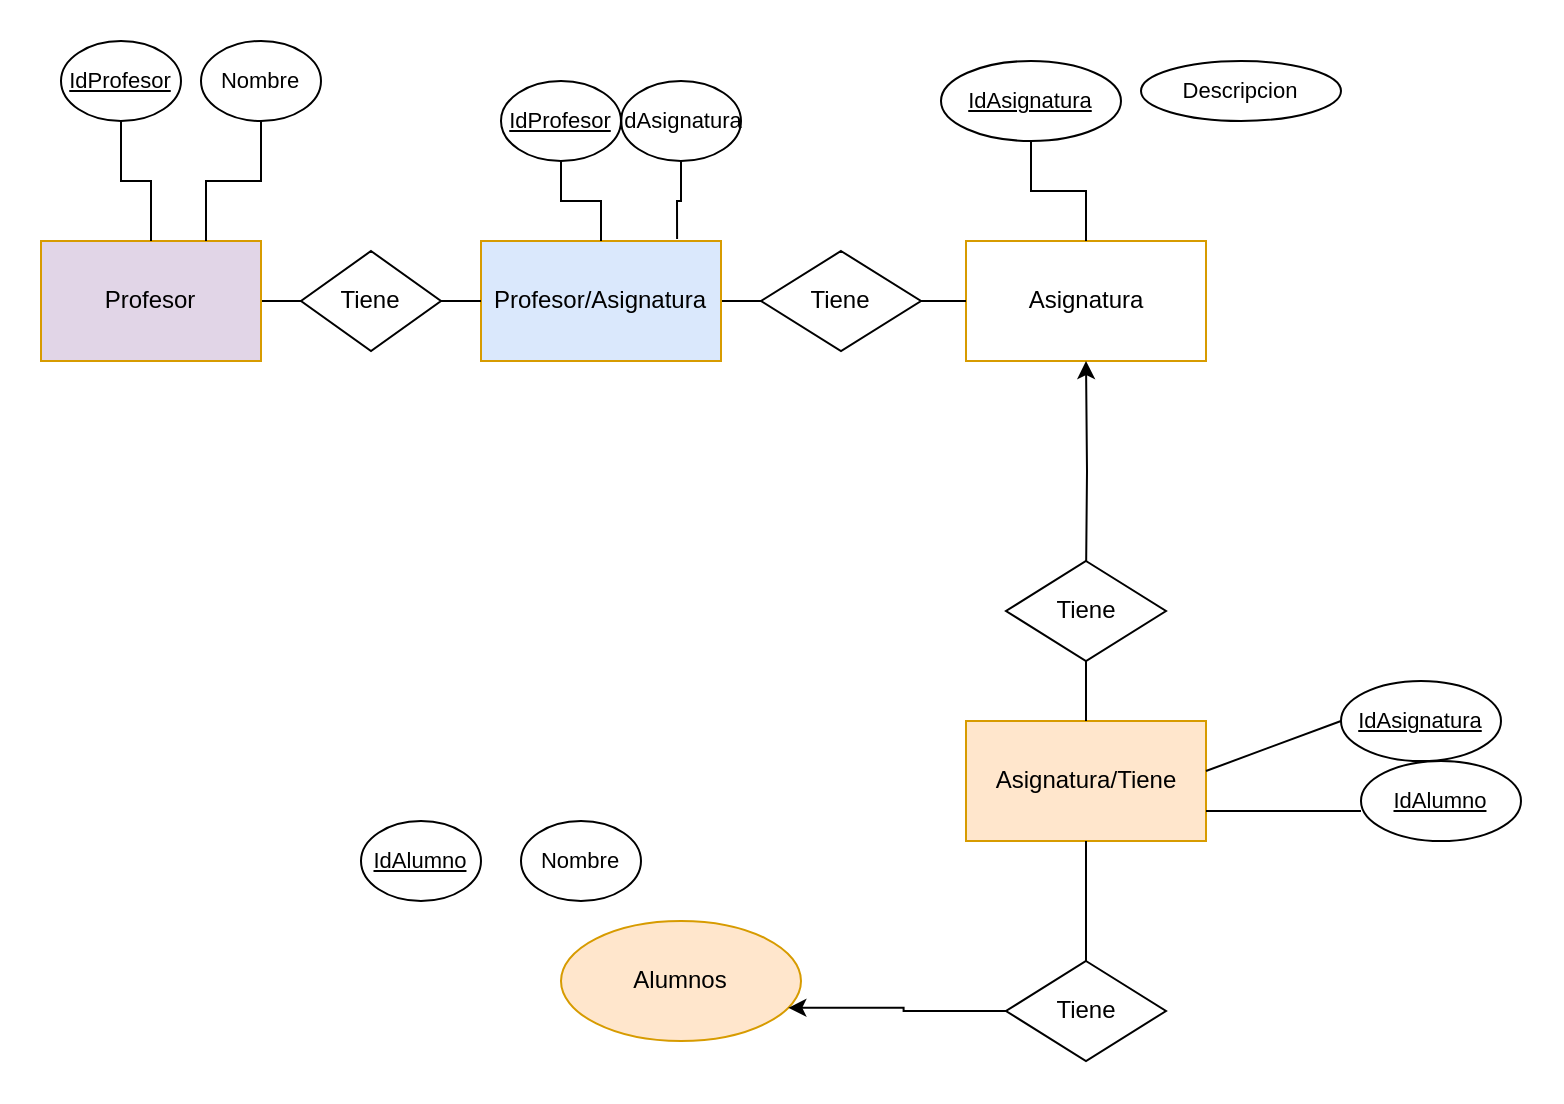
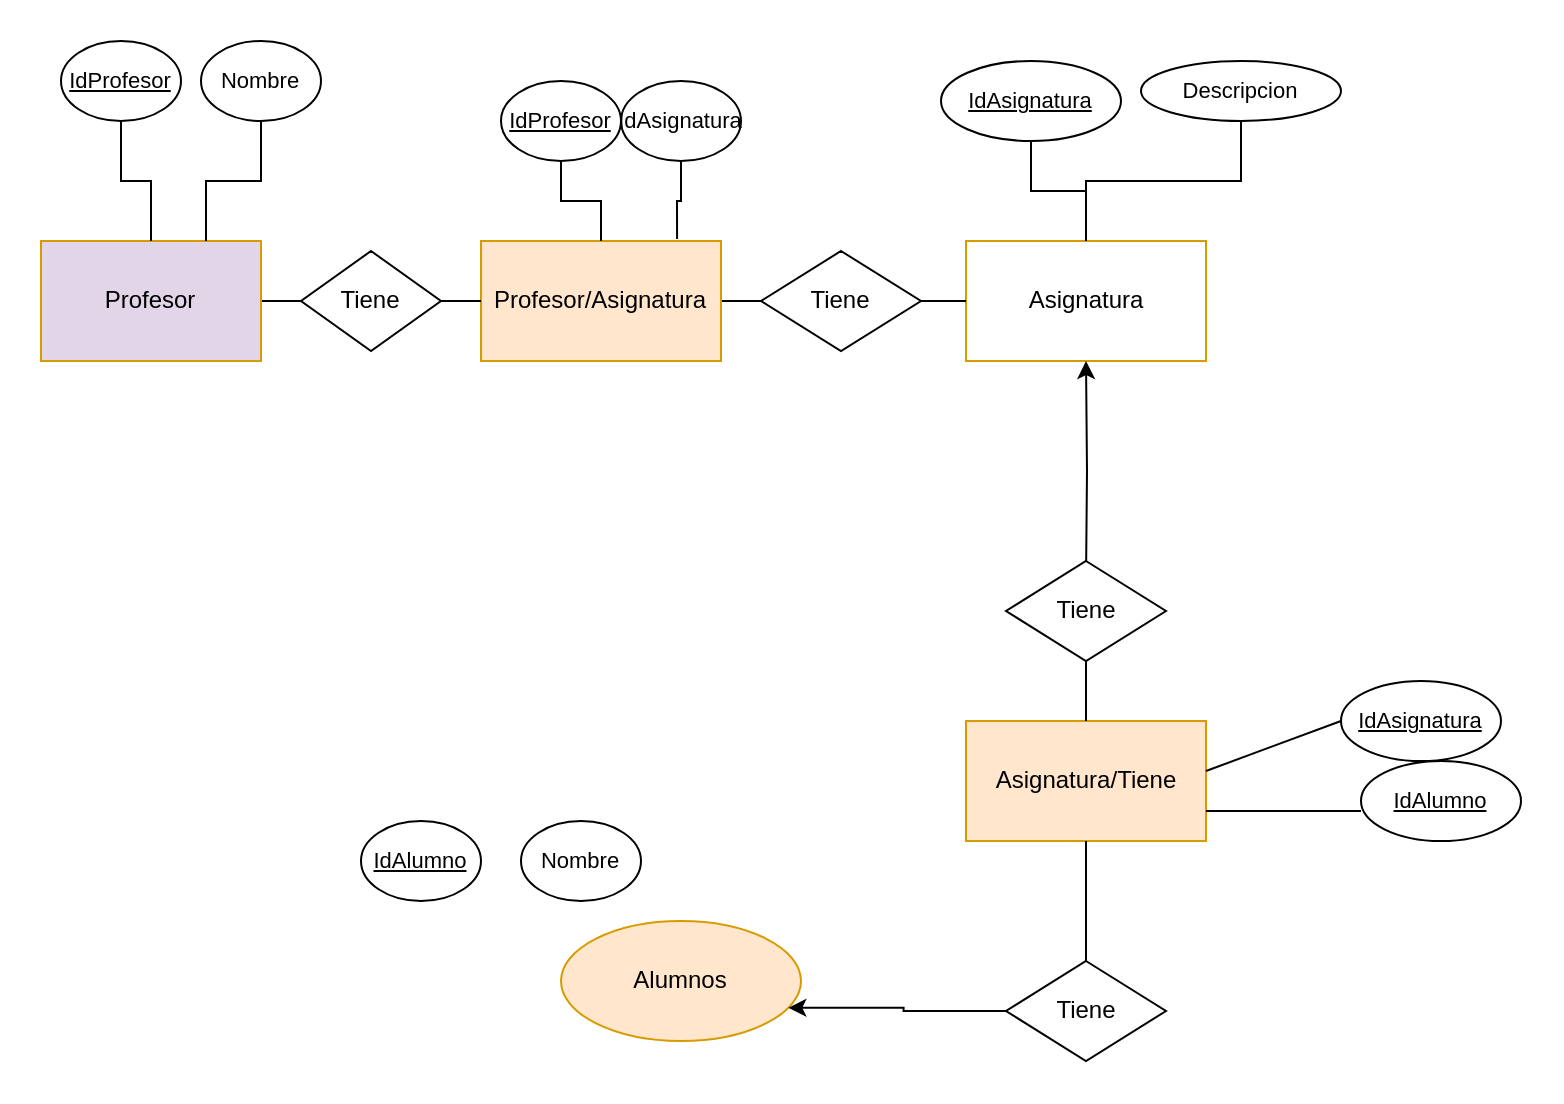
none -> (1190, 181)
(601, 301) -> (601, 301)
